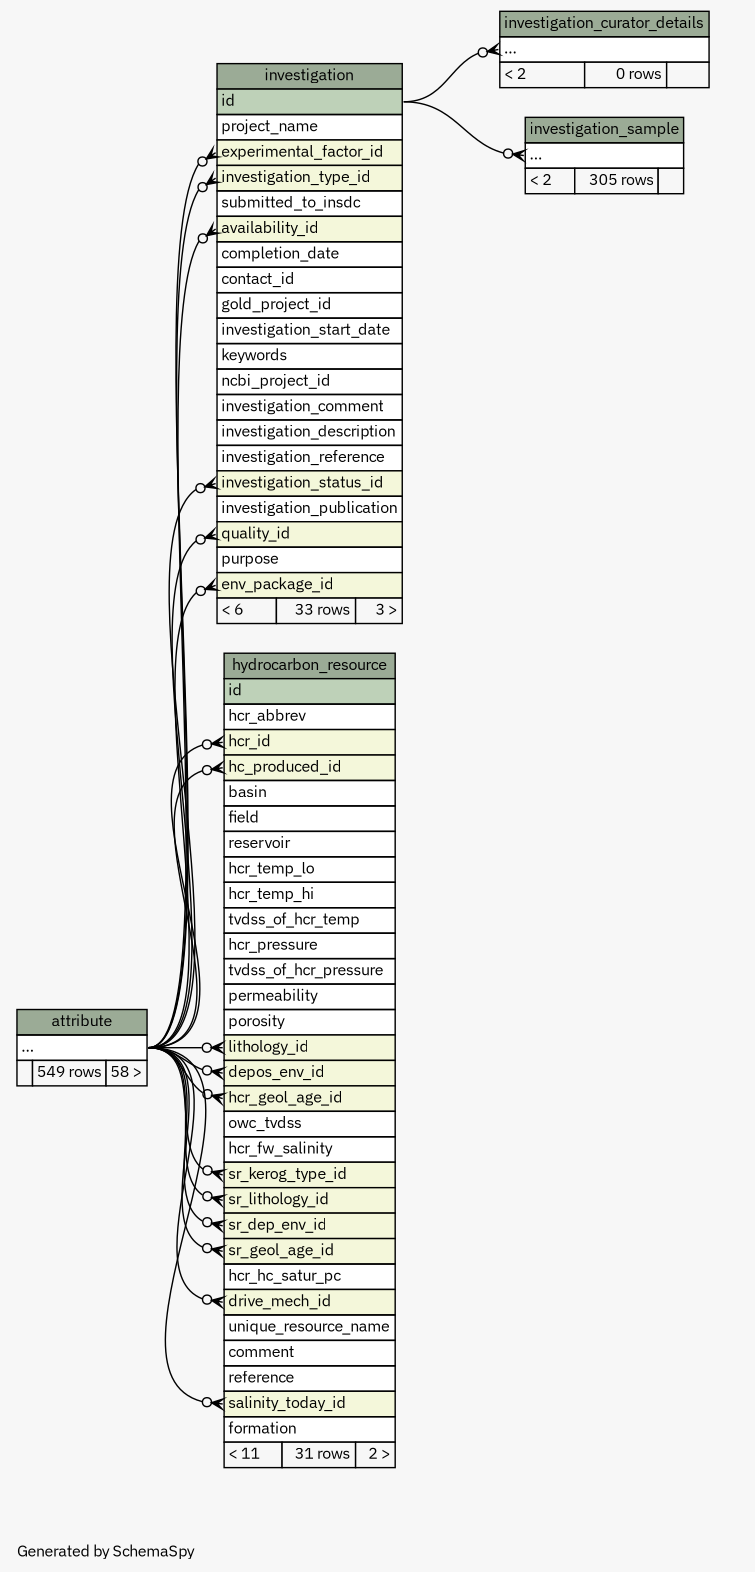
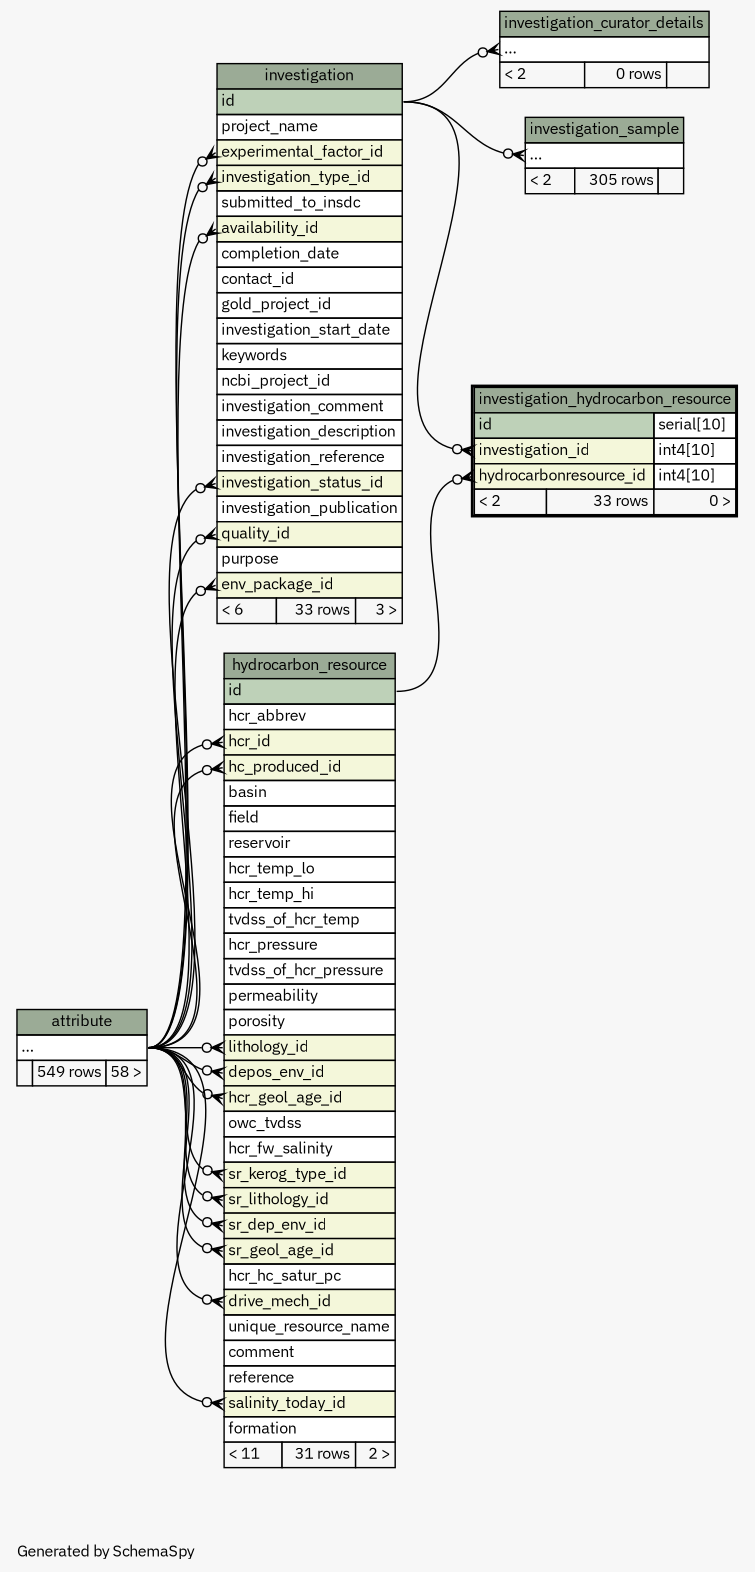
none -> (604, 451)
